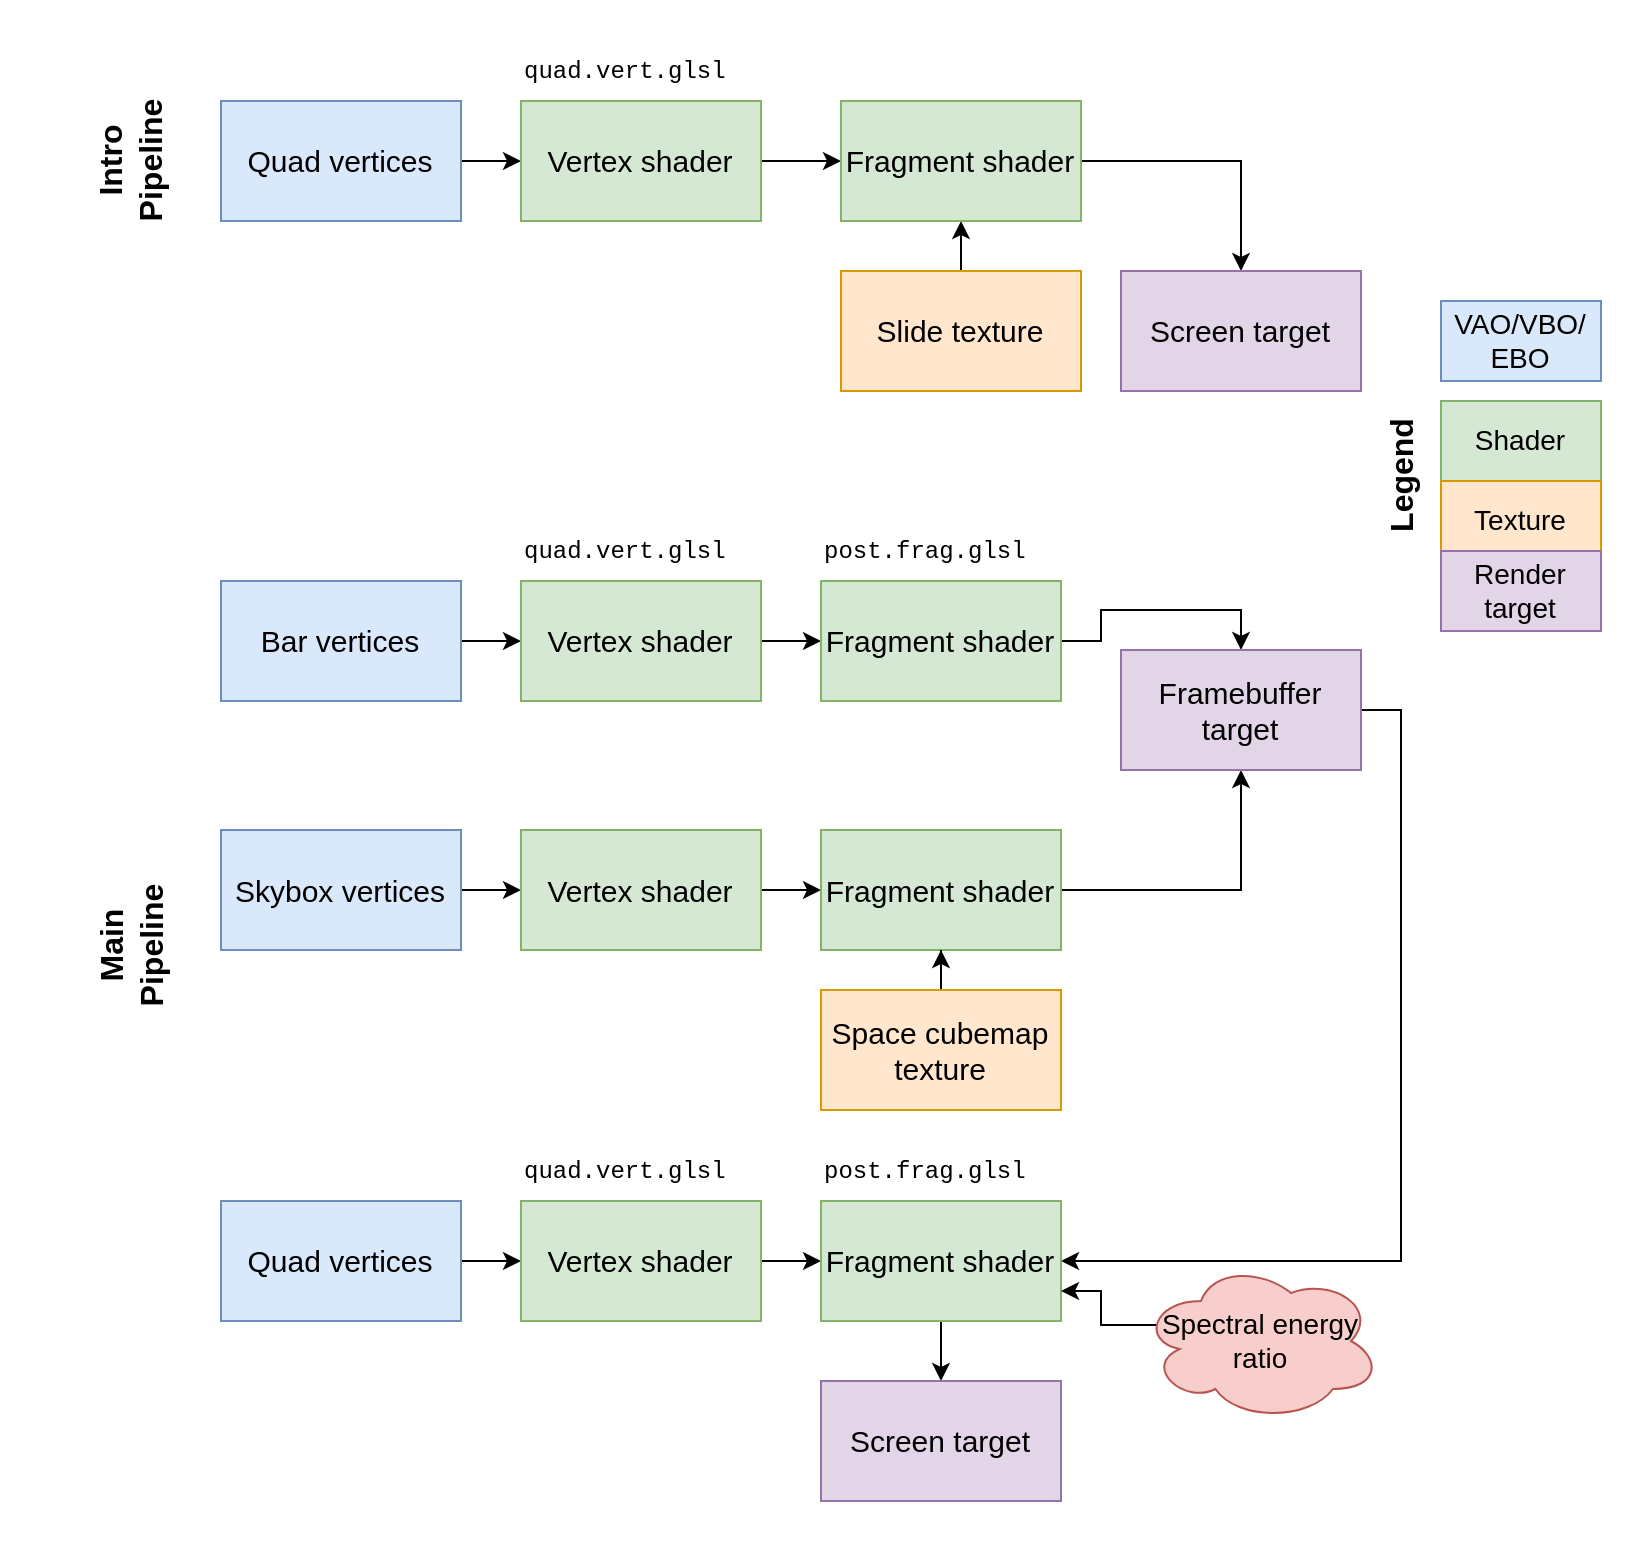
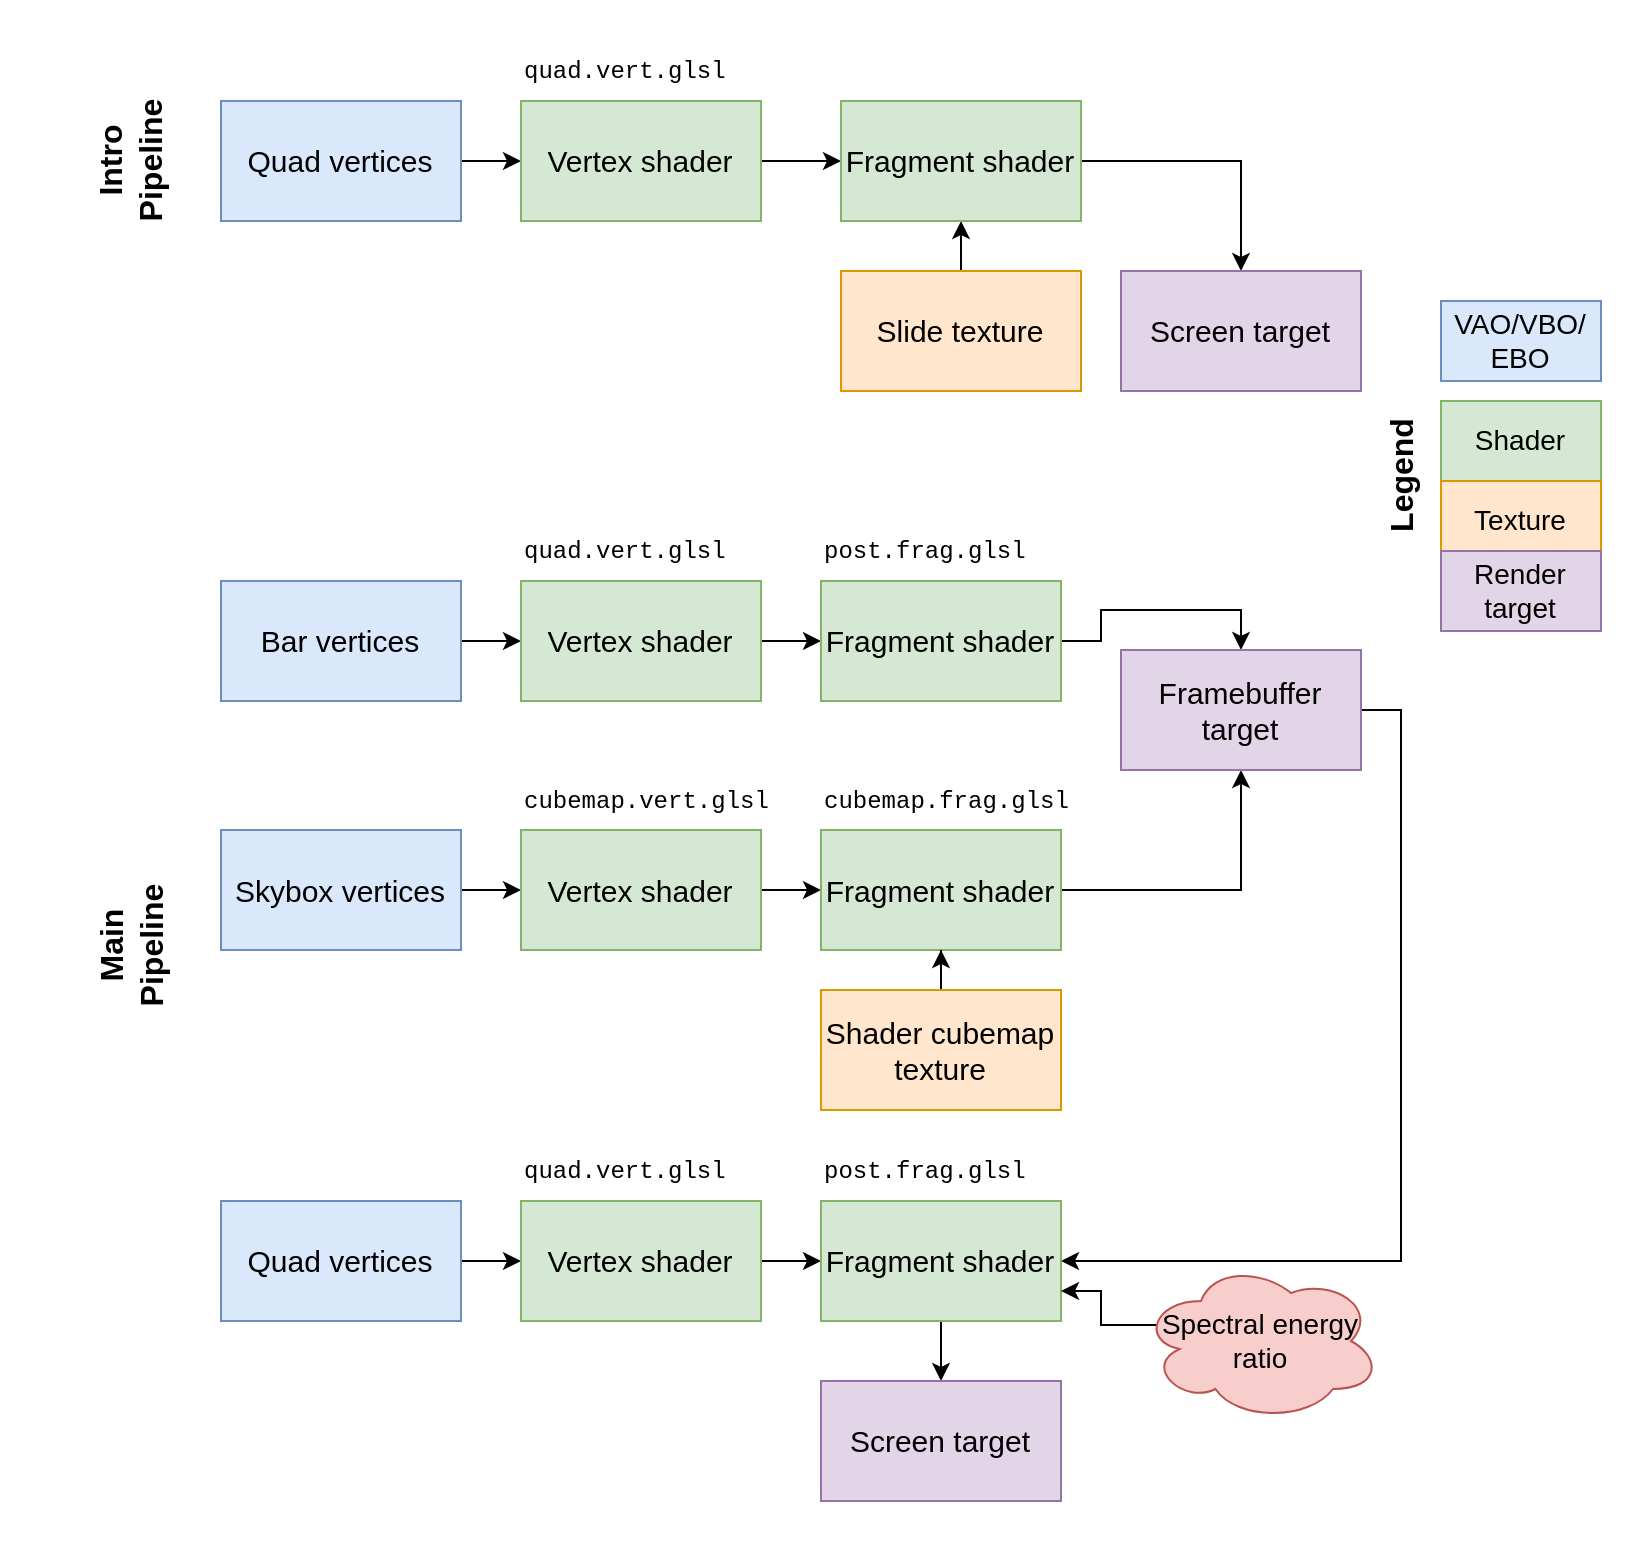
none -> (641, 800)
none -> (941, 800)
(941, 1051) -> (941, 1051)
